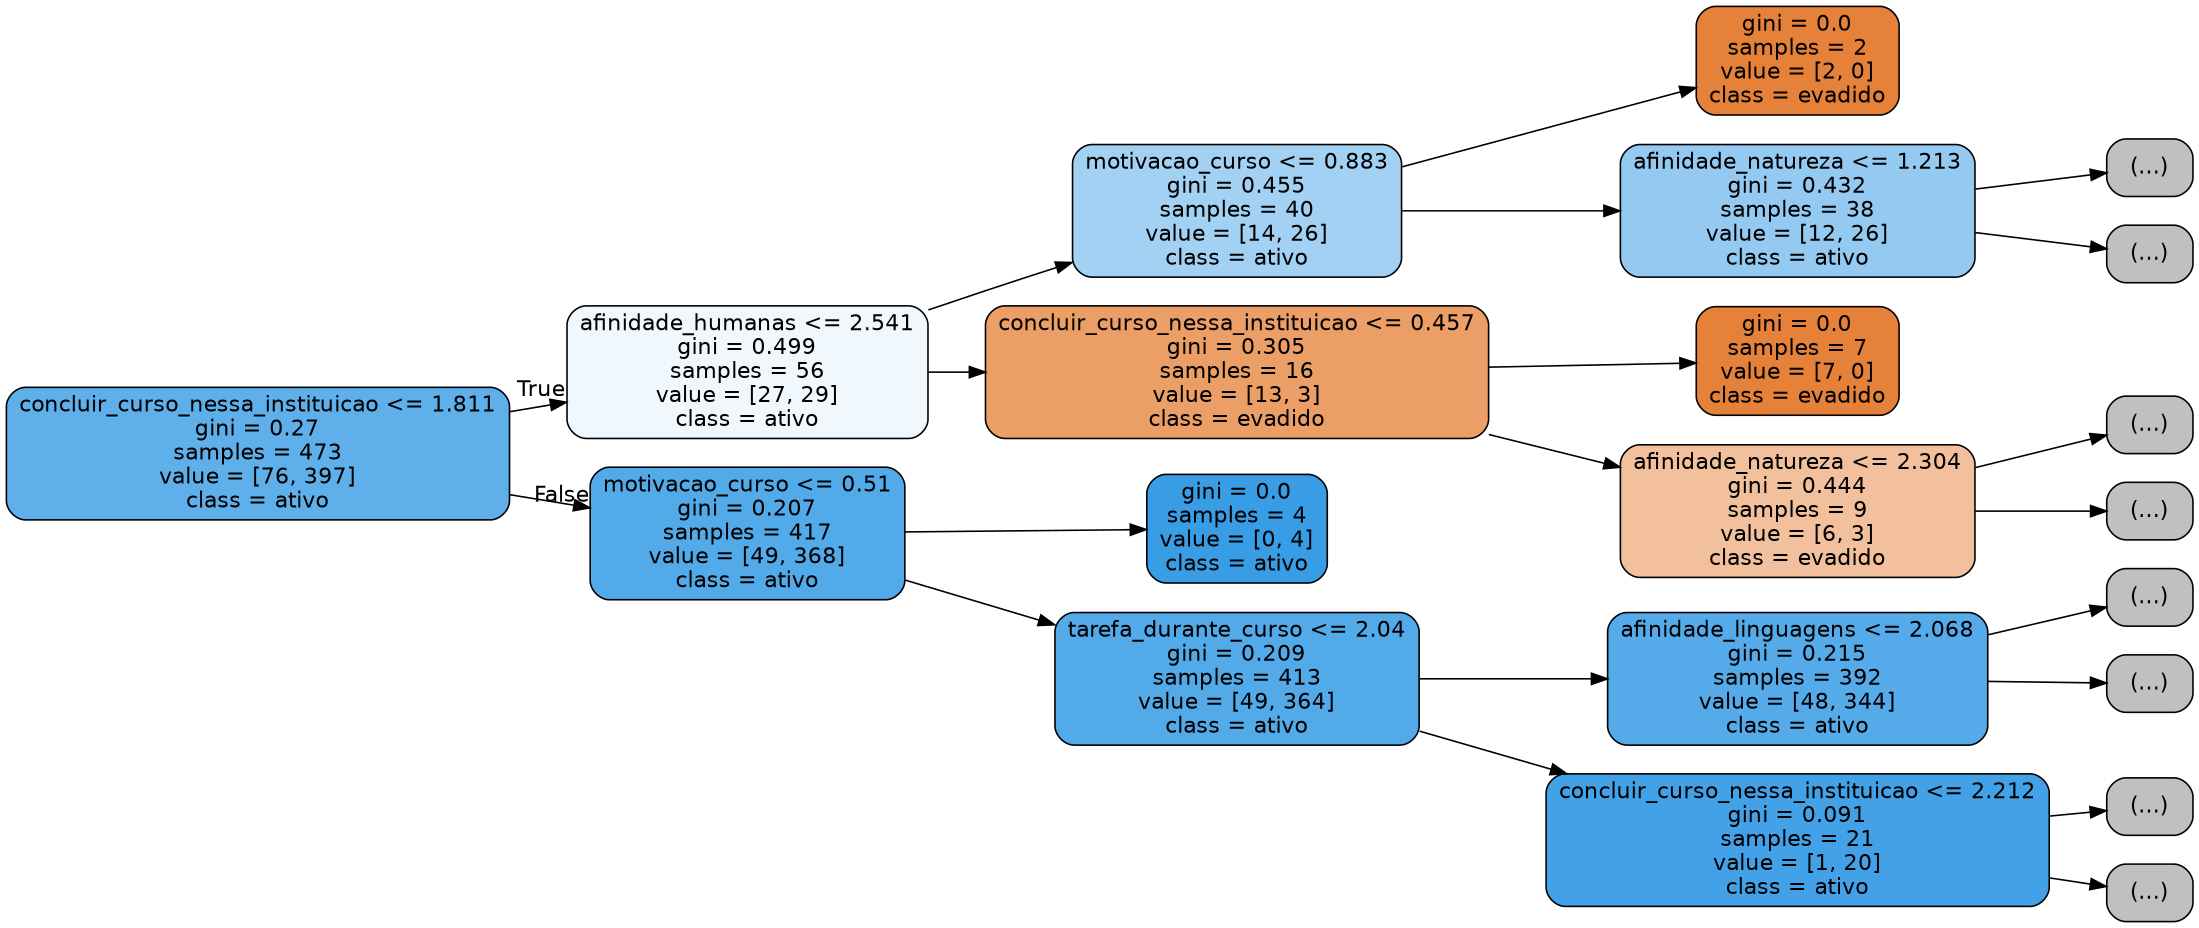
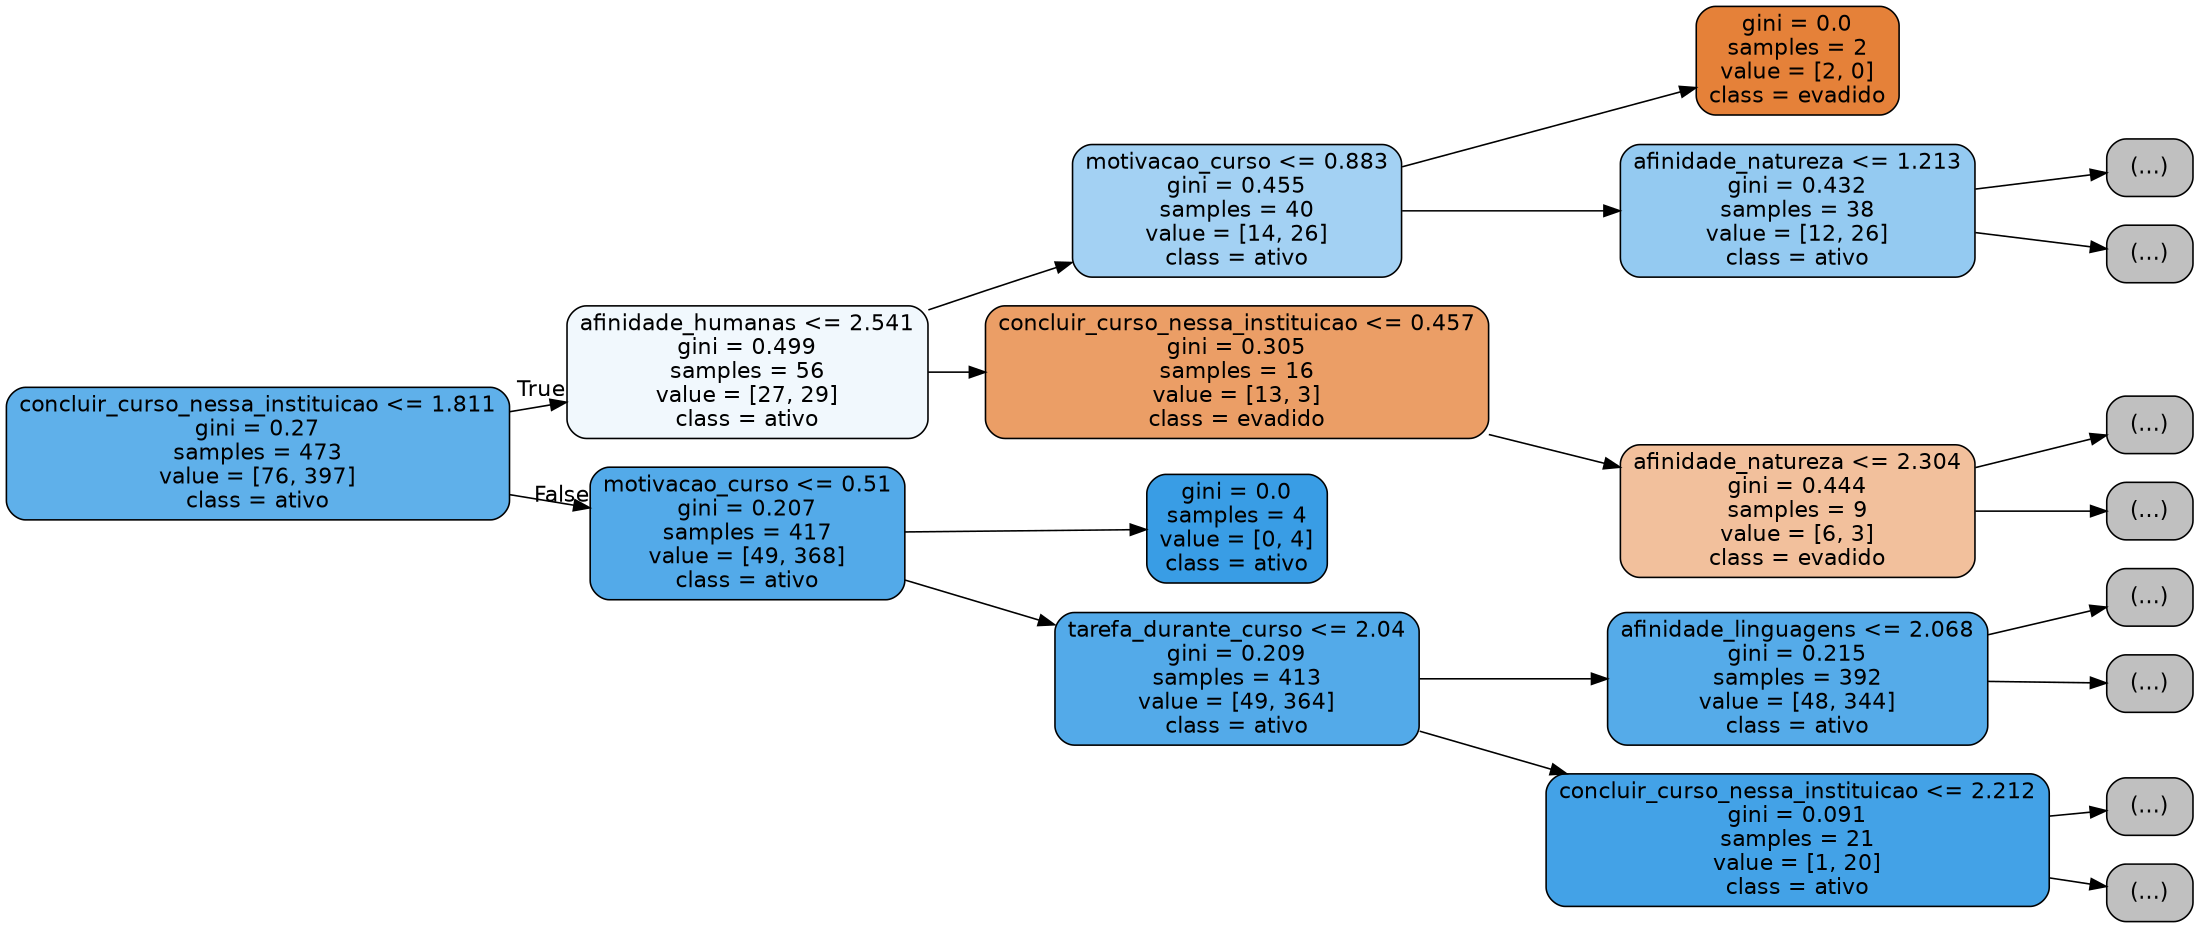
(1798, 361) -> none
